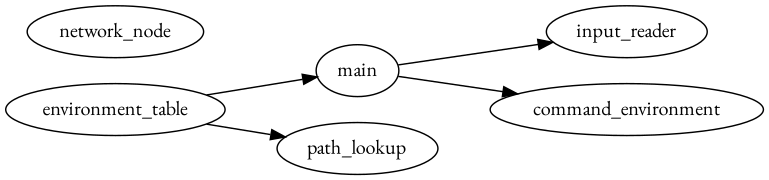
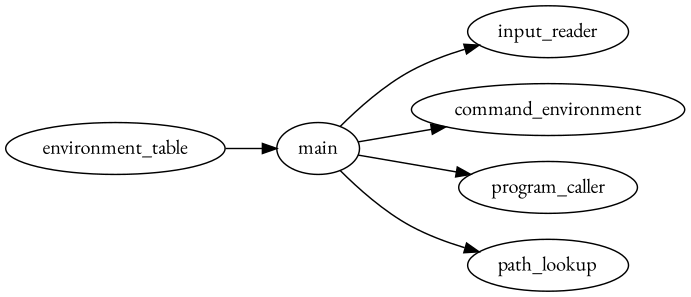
(115, 32) -> none
(239, 129) -> (397, 218)
none -> (548, 187)
